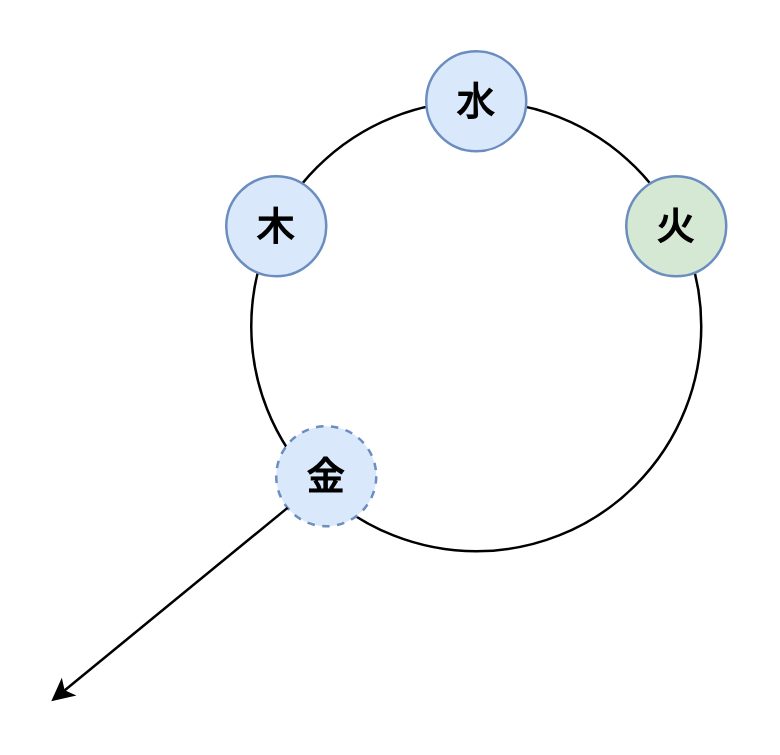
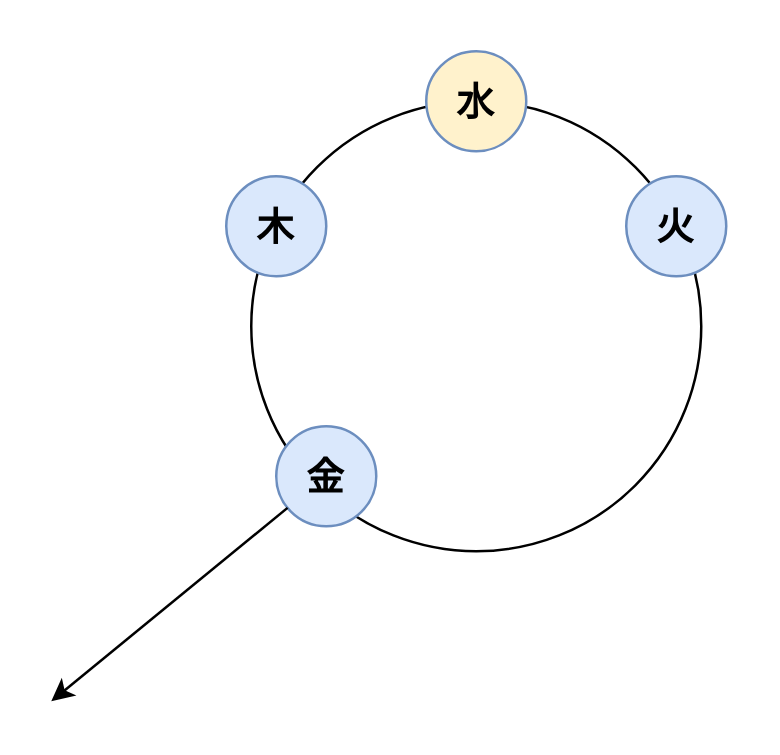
(476, 101) -> (476, 101)
(676, 226) -> (676, 226)
(326, 476) -> (326, 476)
